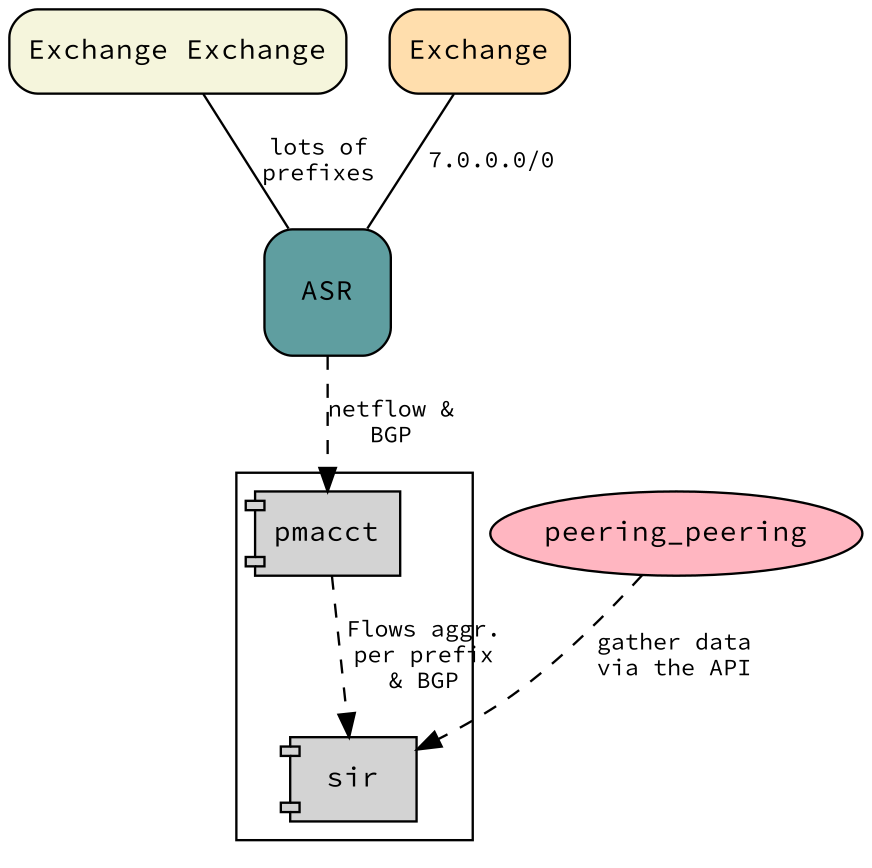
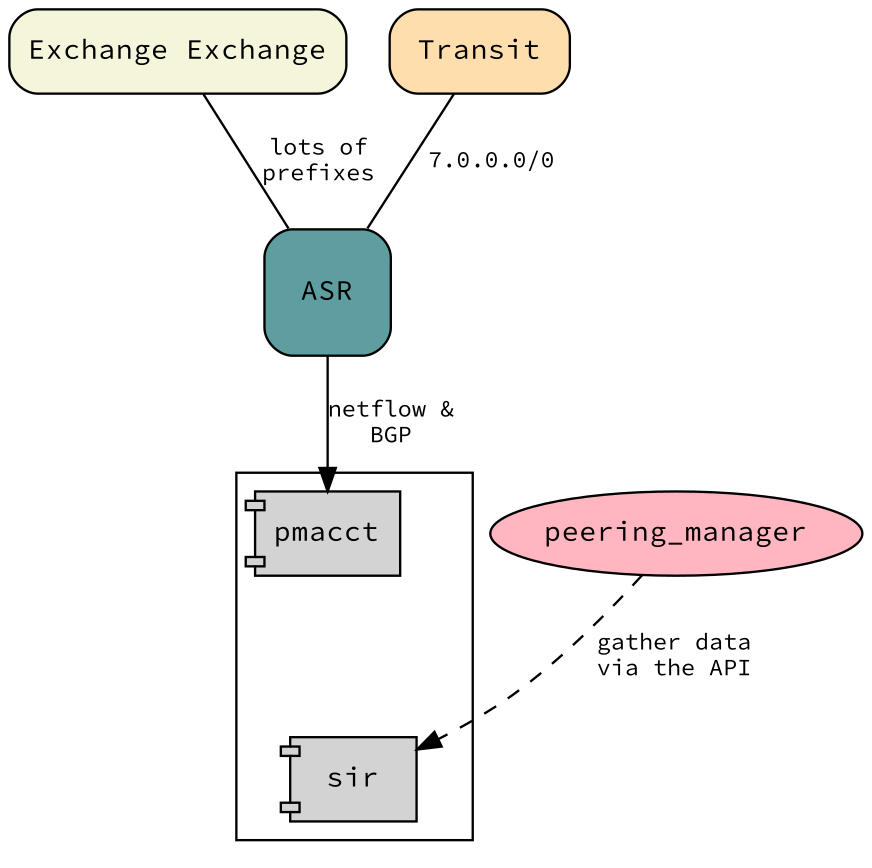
(480, 51) -> (480, 51)
(328, 412) -> (328, 412)
(676, 534) -> (676, 534)
(339, 645) -> none
